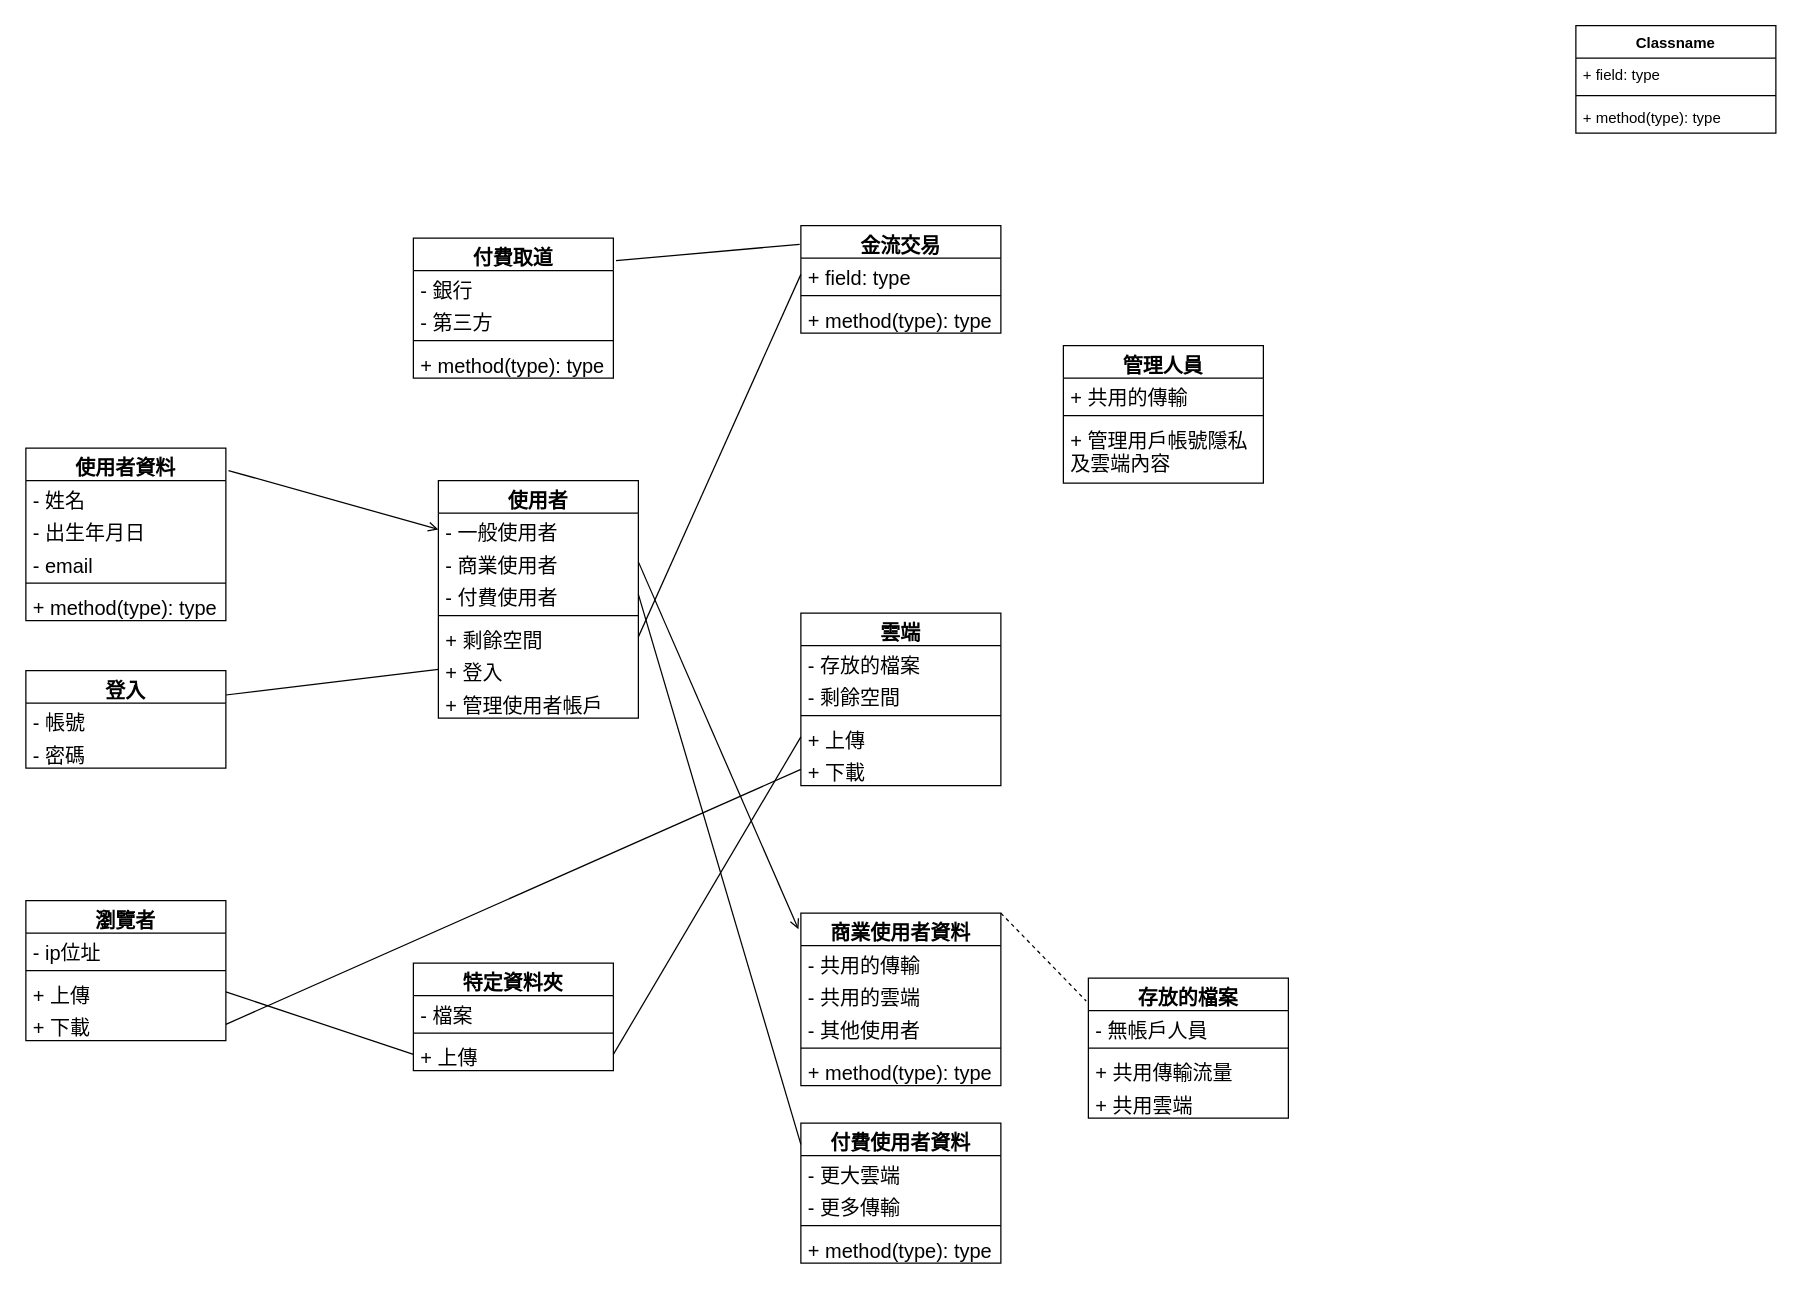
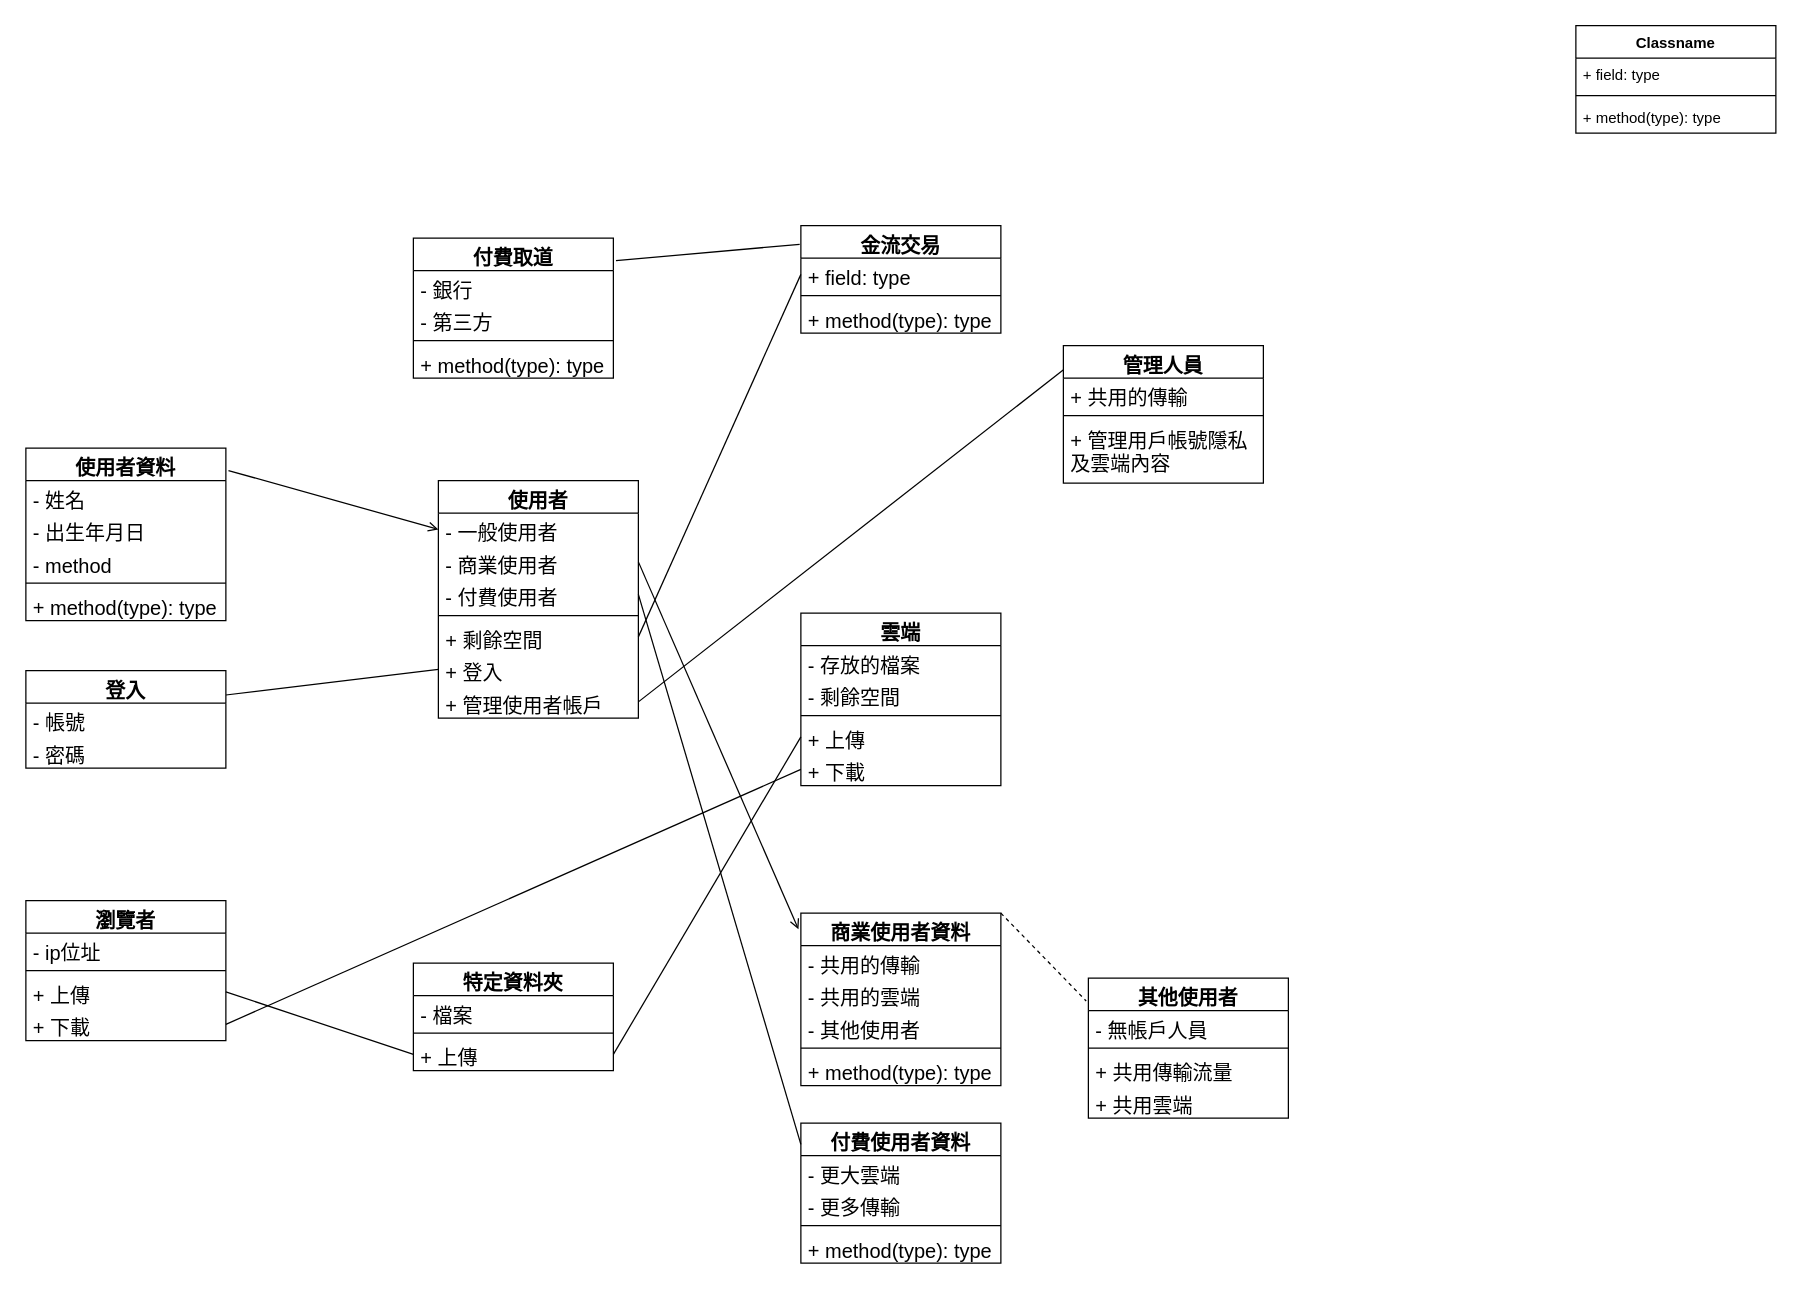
none -> (852, 535)
(64, 566) -> (75, 566)
(1188, 998) -> (1188, 998)
